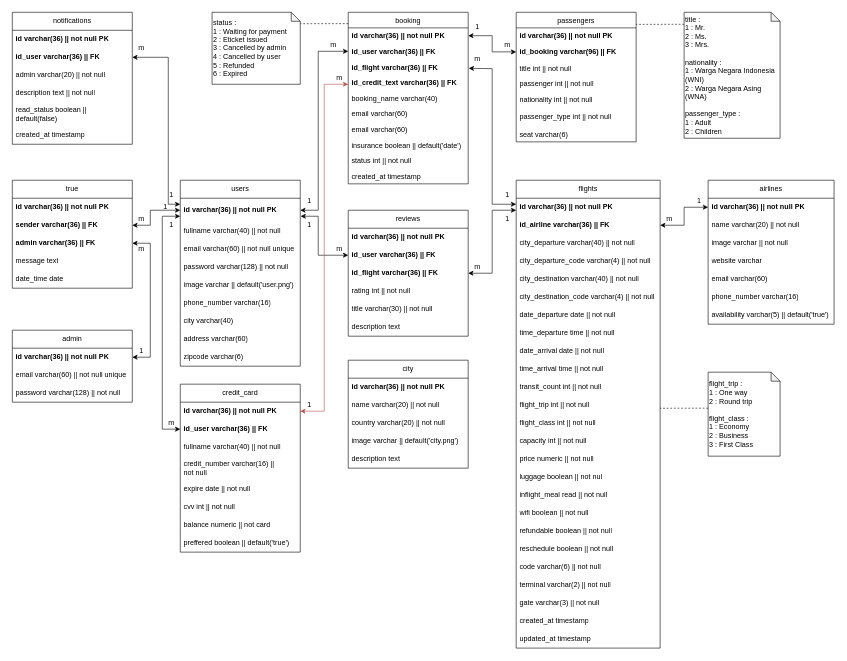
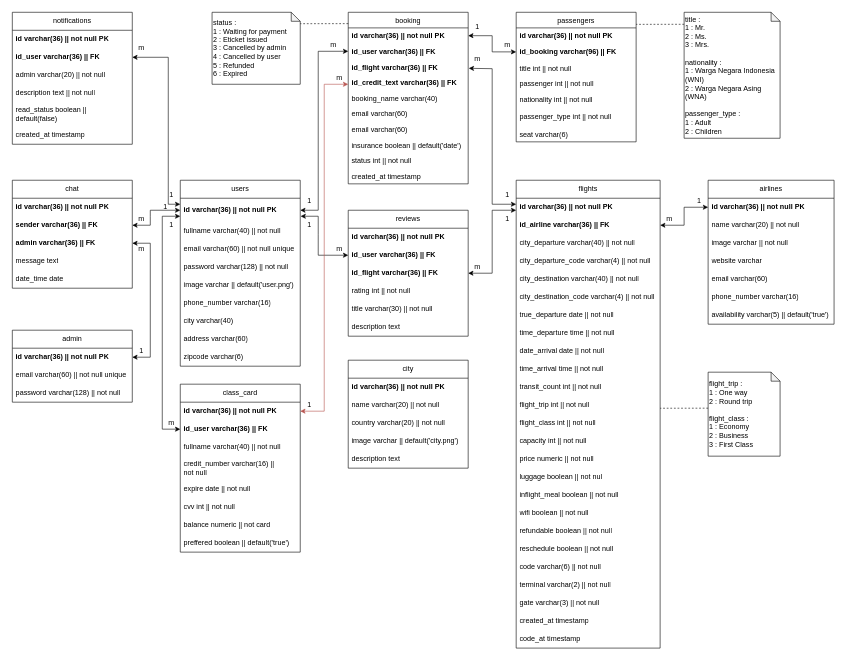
(72, 189) -> (72, 189)
(575, 315) -> (575, 315)
(240, 393) -> (240, 393)
(569, 495) -> (574, 495)
(558, 639) -> (552, 639)
